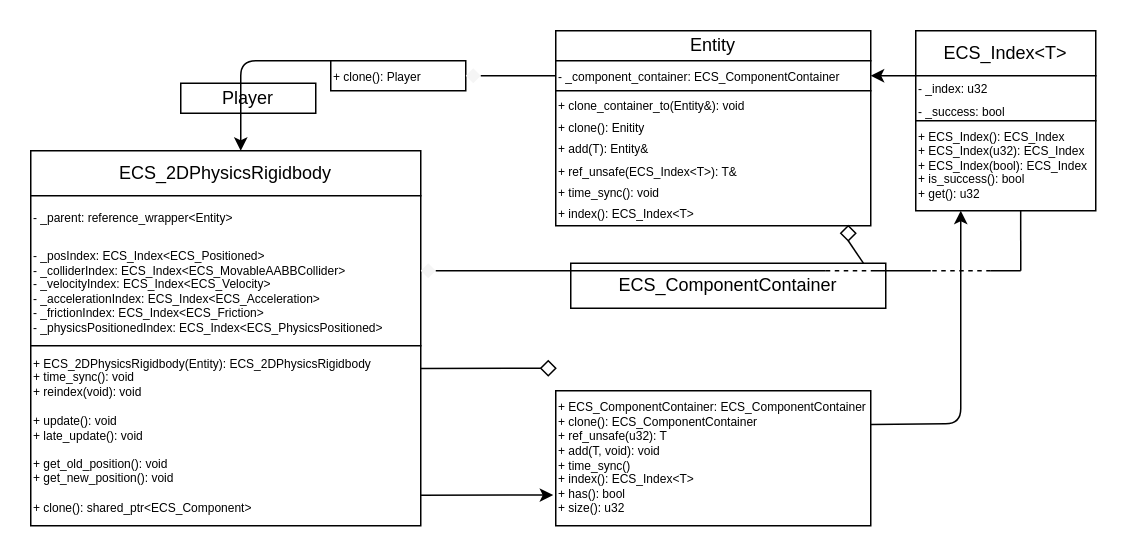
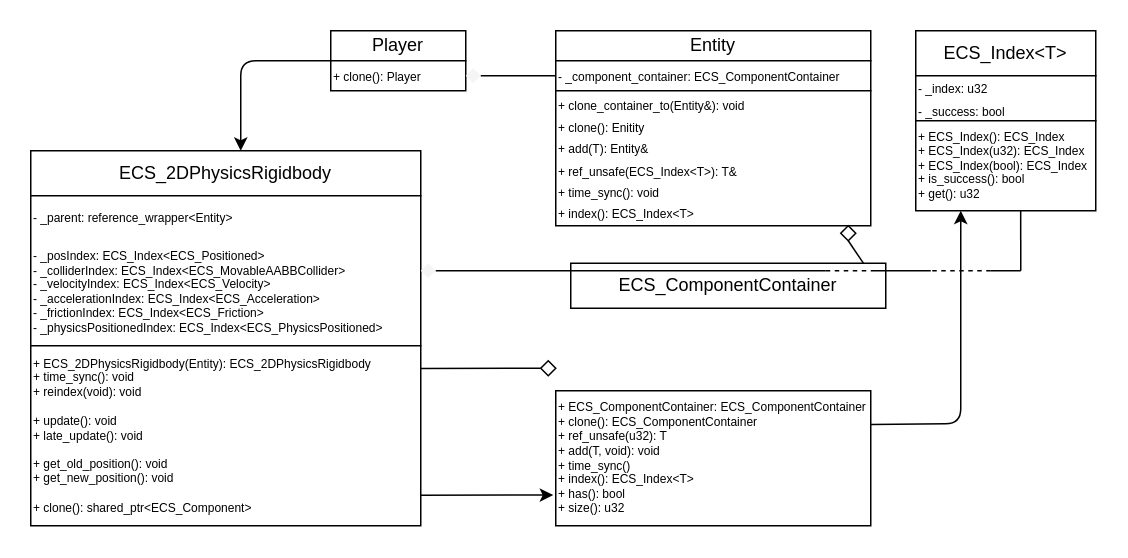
(899, 76) -> none
(248, 98) -> (398, 46)
